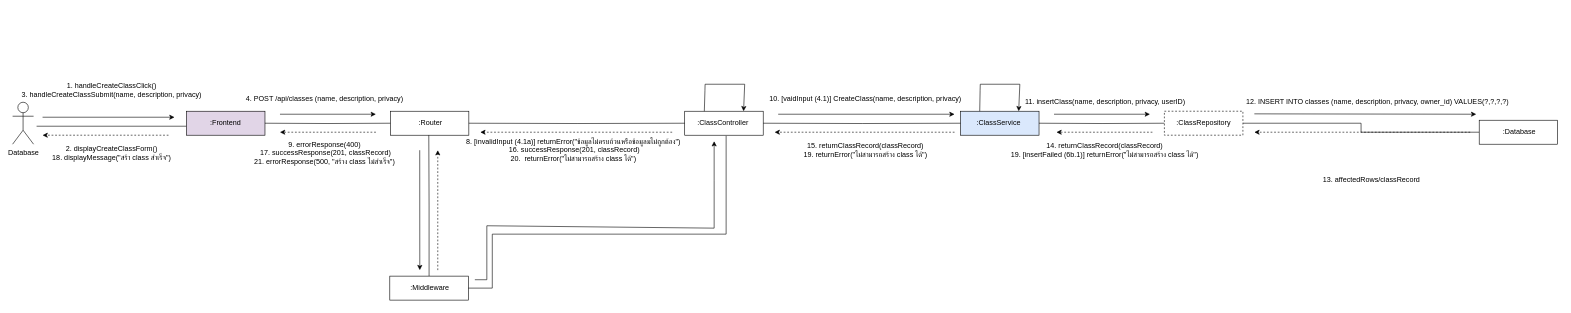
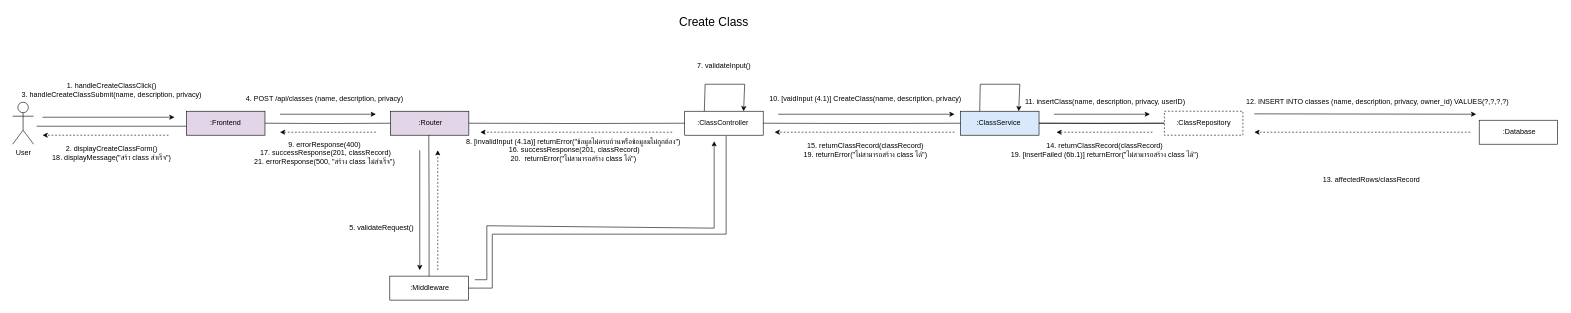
none -> (716, 21)
none -> (724, 66)
(430, 123) -> (430, 123)
(1306, 123) -> (1165, 123)
(23, 153) -> (23, 153)
none -> (381, 228)
